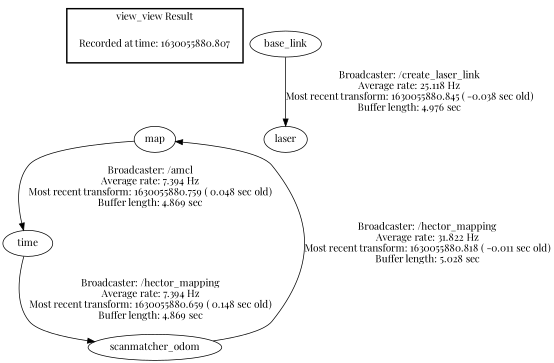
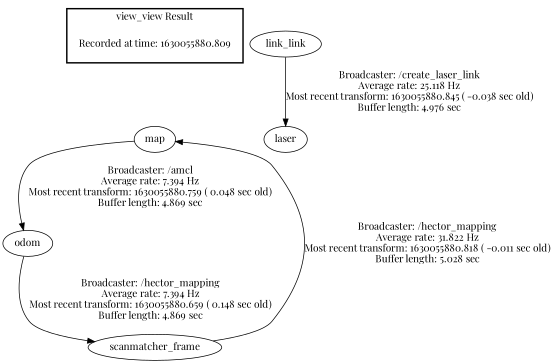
(155, 44) -> (155, 44)
(286, 44) -> (286, 44)
(28, 243) -> (28, 243)
(155, 347) -> (155, 347)
